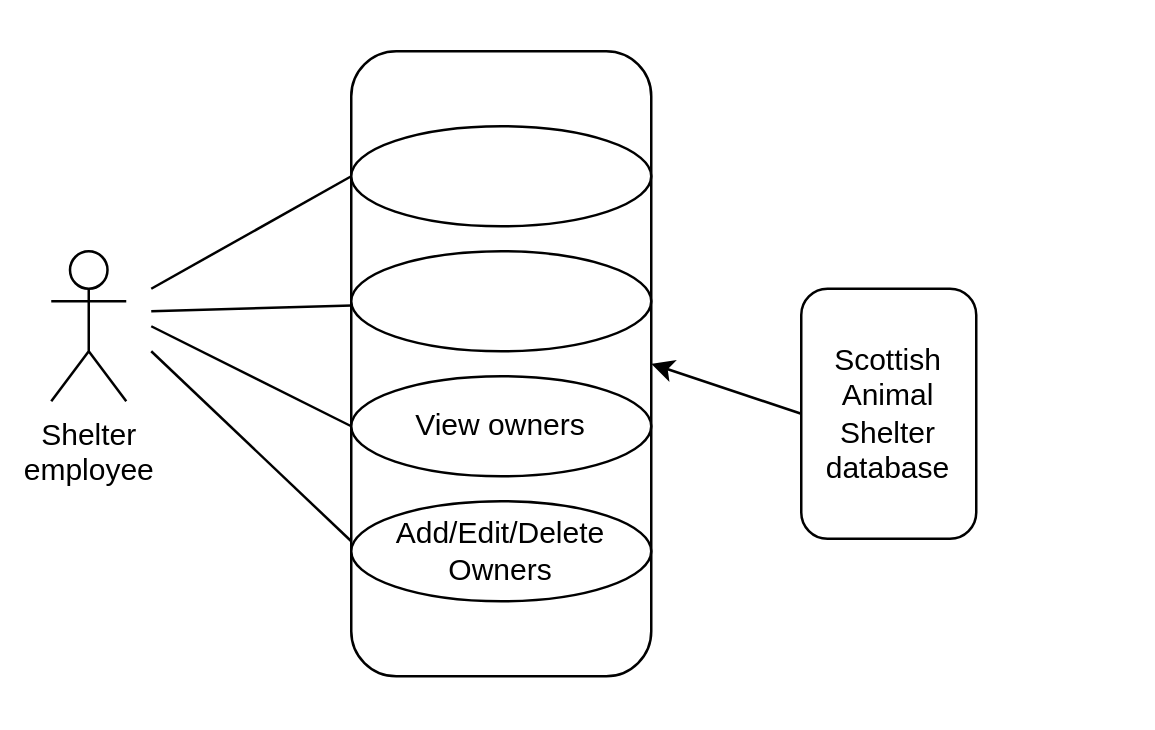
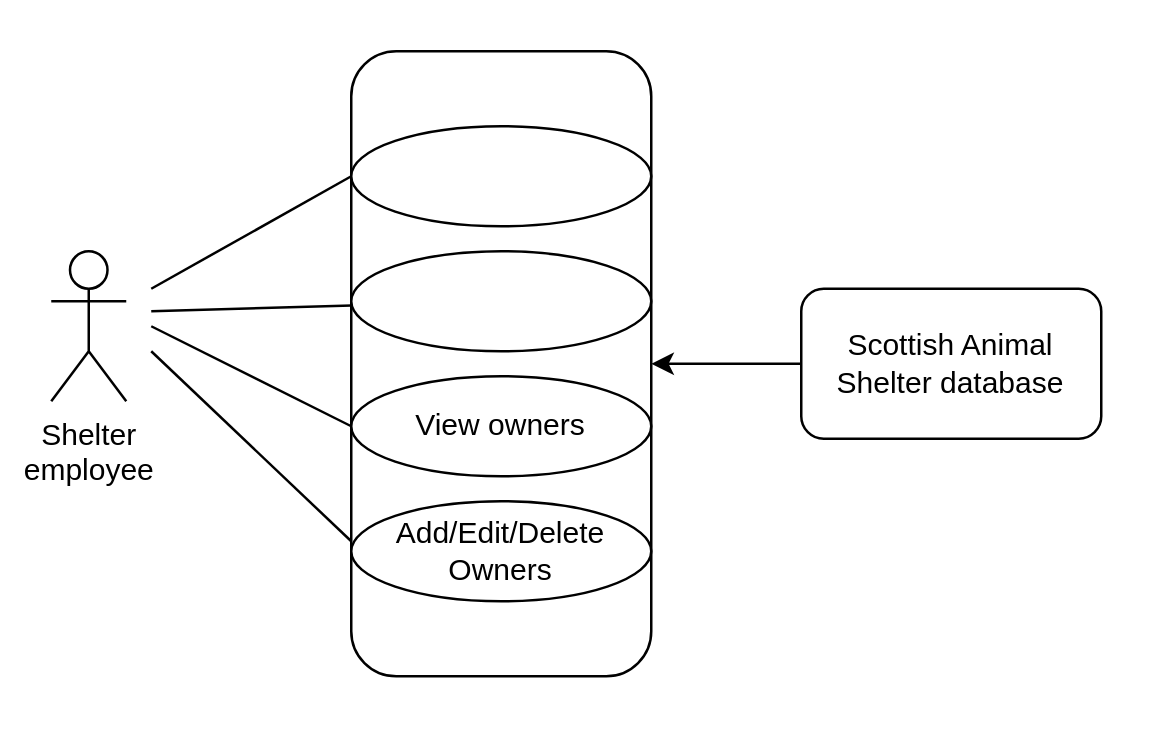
(889, 414) -> (951, 364)
